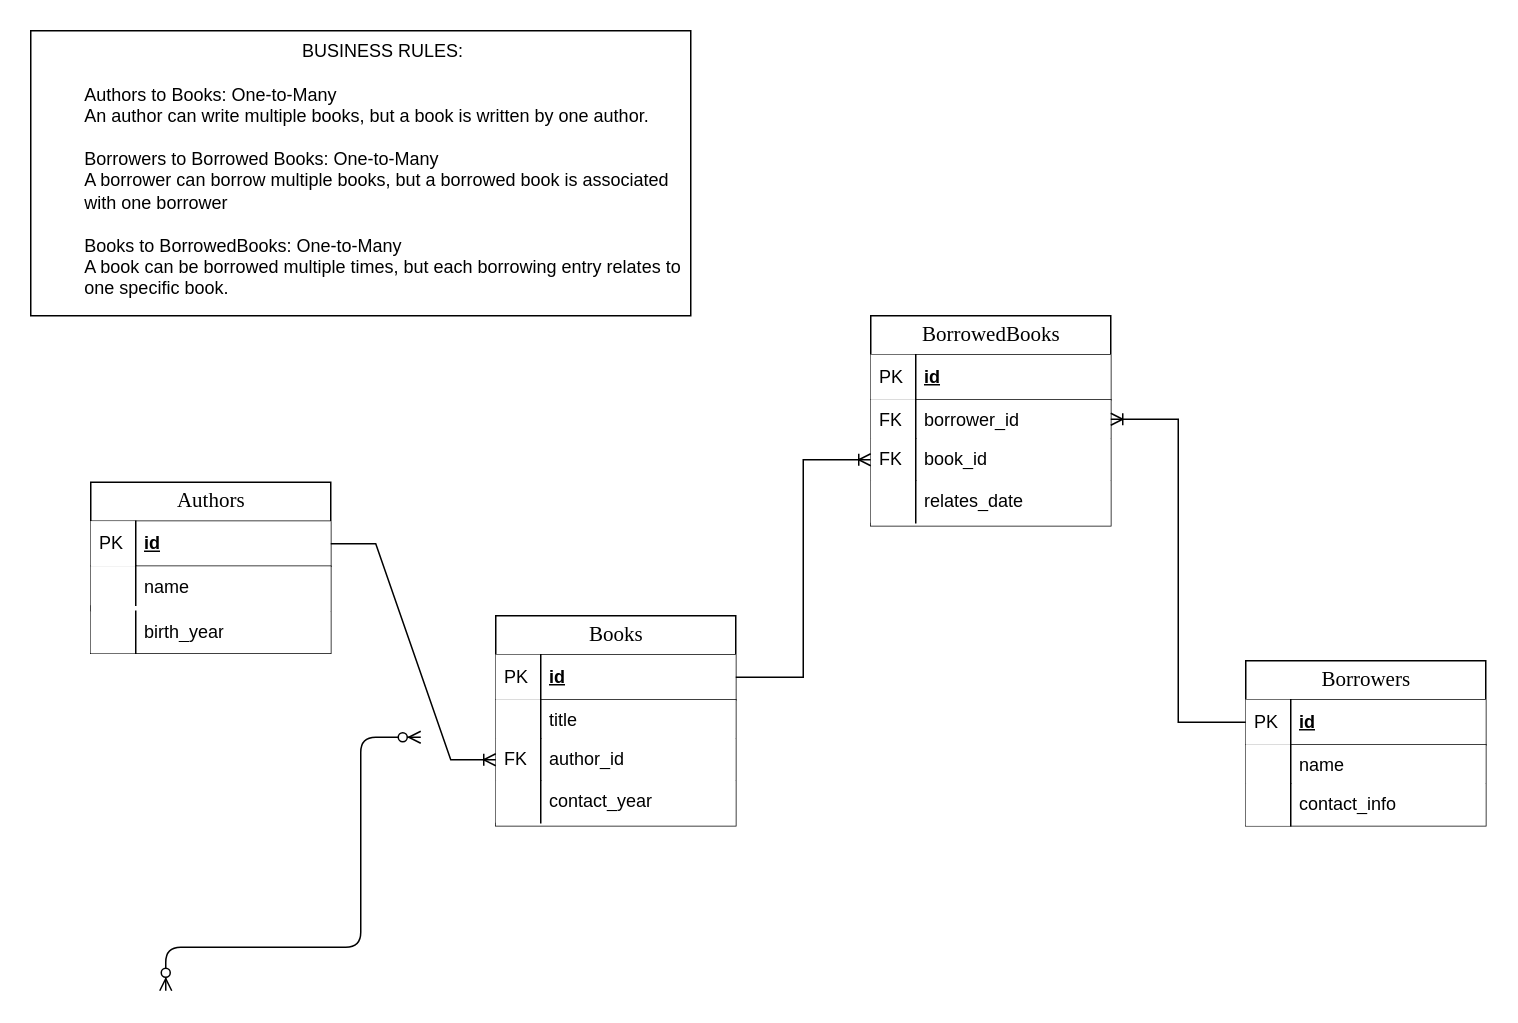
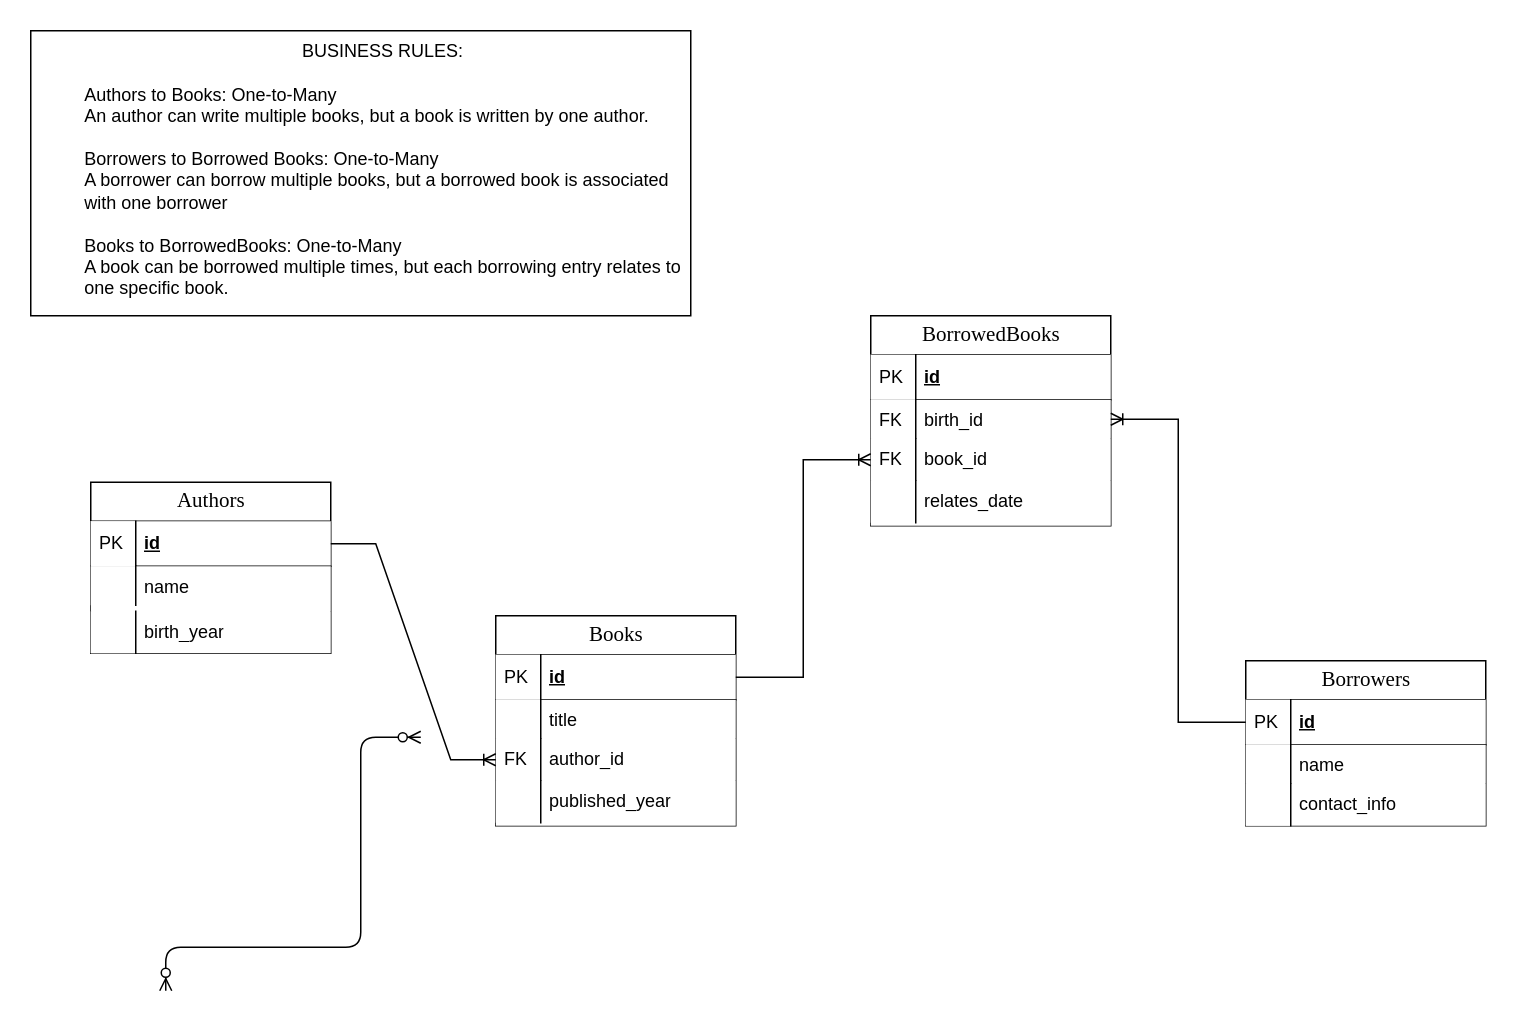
(978, 421) -> (960, 421)
(610, 802) -> (616, 802)
